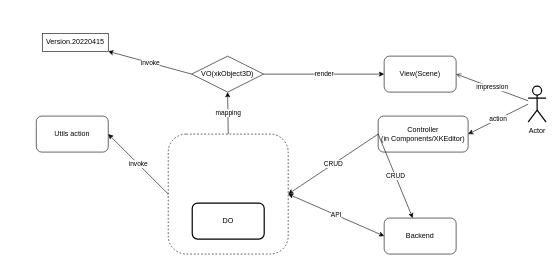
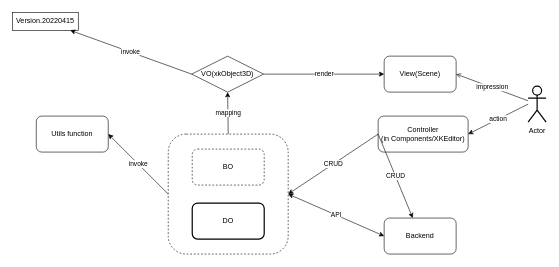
(75, 42) -> (45, 21)
(72, 134) -> (72, 134)
none -> (228, 167)
